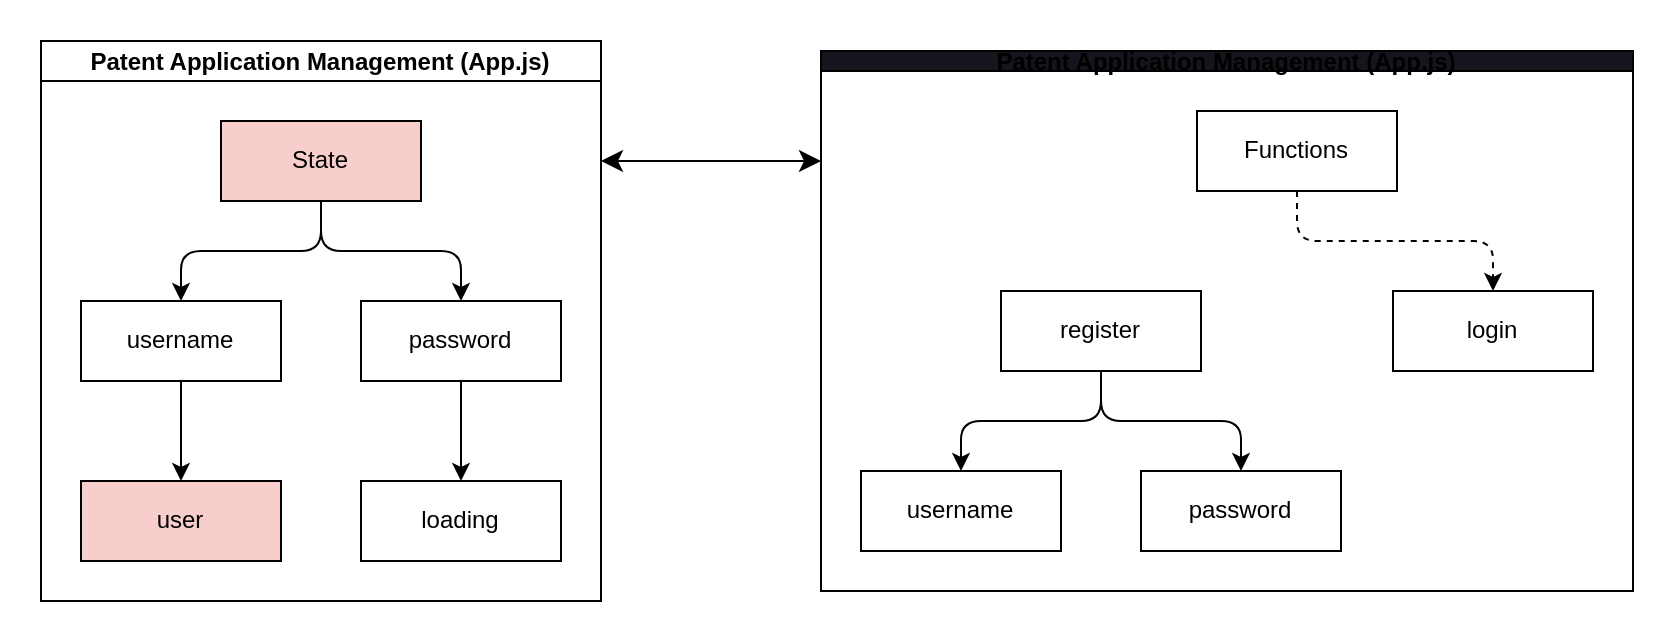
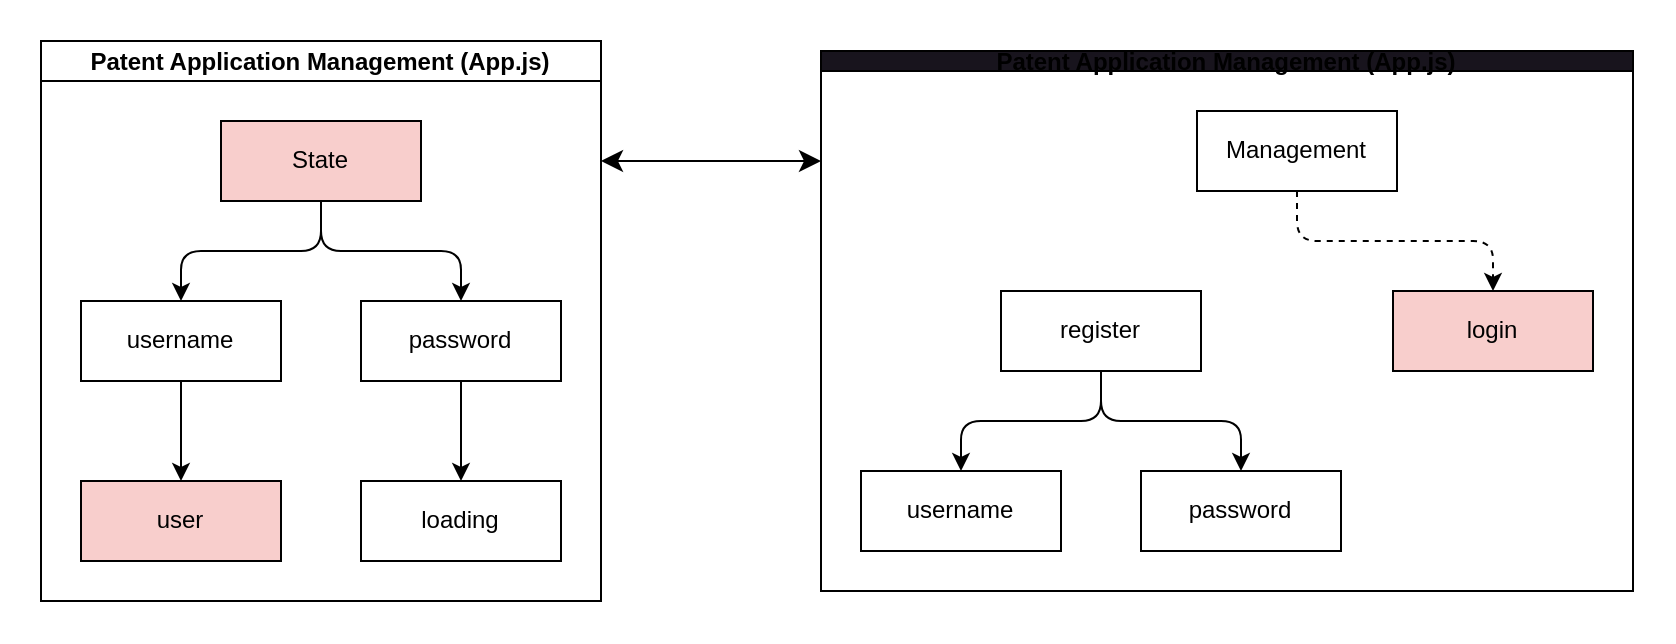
(1297, 151) -> (1297, 151)
(1493, 331) -> (1493, 331)
